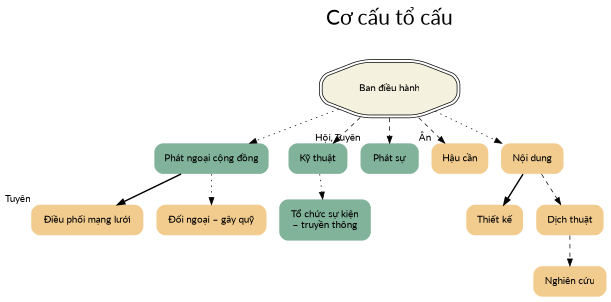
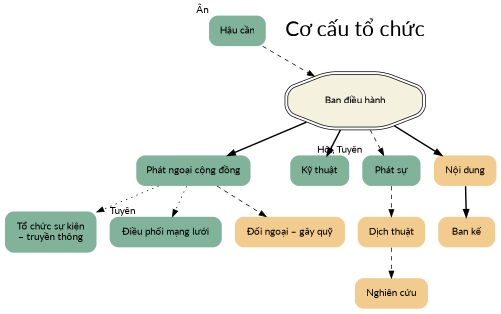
(390, 20) -> (355, 31)
(297, 125) -> (271, 137)
(465, 126) -> (415, 139)
(349, 128) -> (336, 139)
(429, 128) -> (285, 59)
(460, 159) -> (237, 31)
(321, 183) -> (131, 198)
(211, 186) -> (239, 199)
(549, 186) -> (391, 198)
(153, 188) -> (181, 198)
(87, 220) -> (166, 232)
(495, 220) -> (467, 232)
